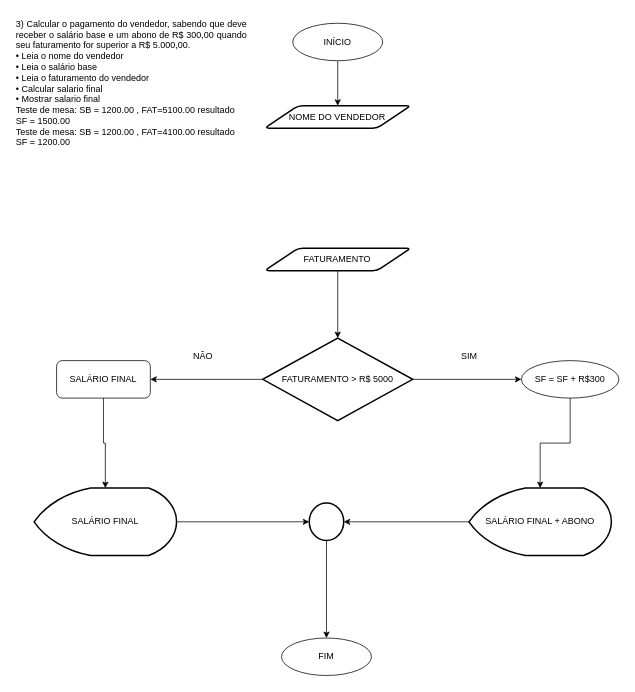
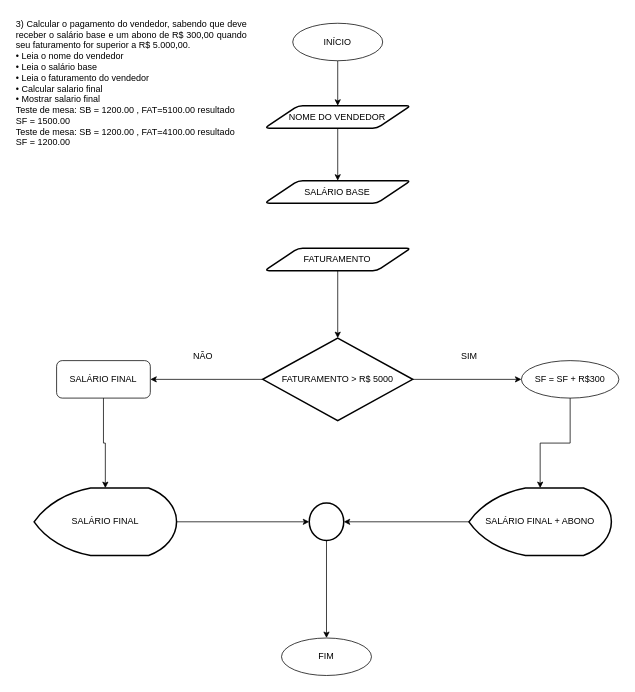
none -> (338, 151)
none -> (338, 192)
